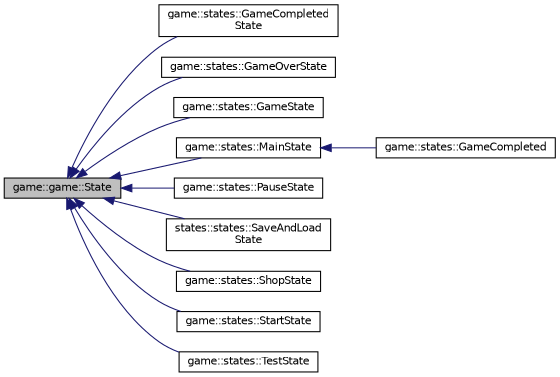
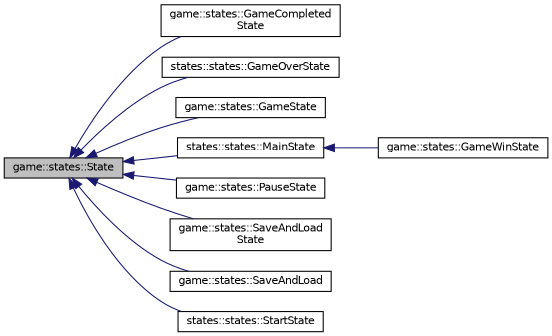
(249, 67) -> (251, 67)
(249, 148) -> (251, 148)
(466, 148) -> (463, 148)
(63, 188) -> (64, 168)
(249, 235) -> (251, 235)
(249, 281) -> (251, 281)
(249, 322) -> (251, 322)
(249, 362) -> none
